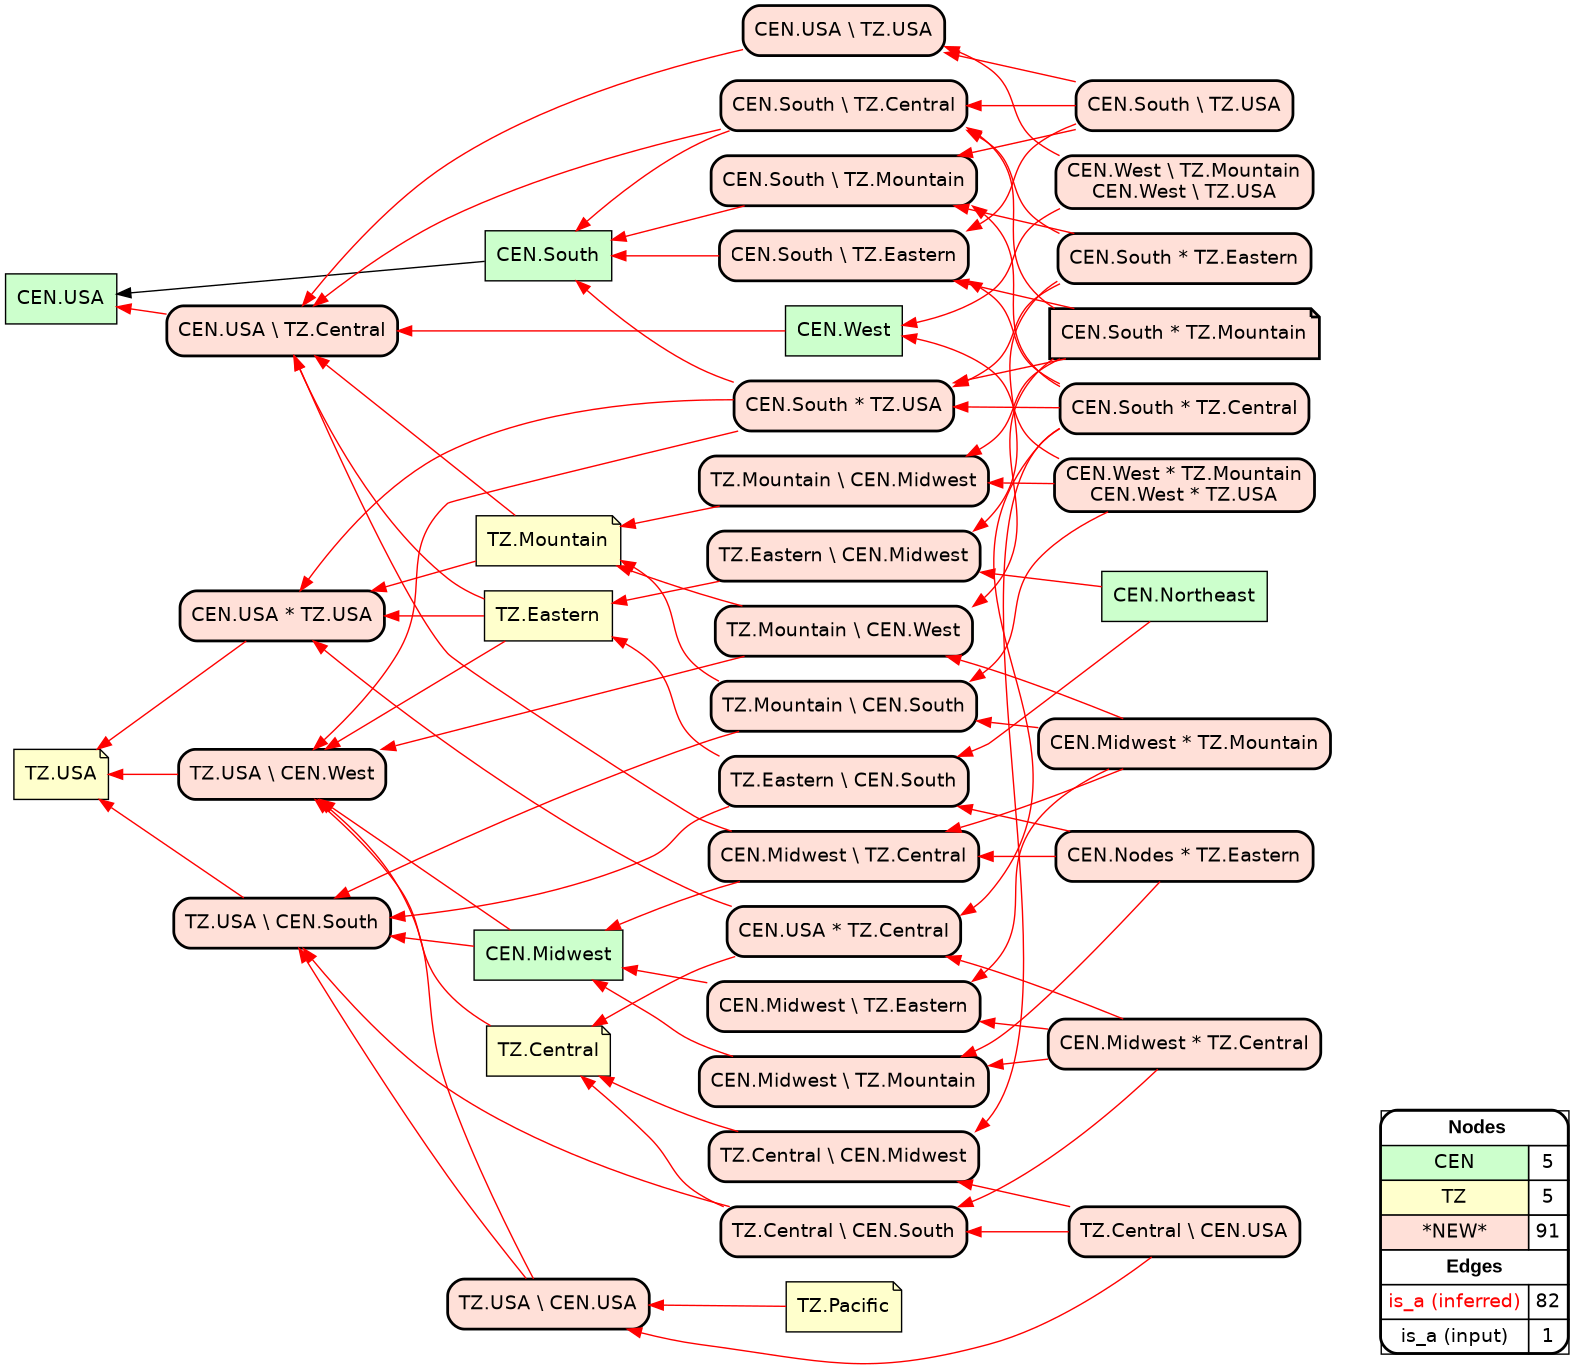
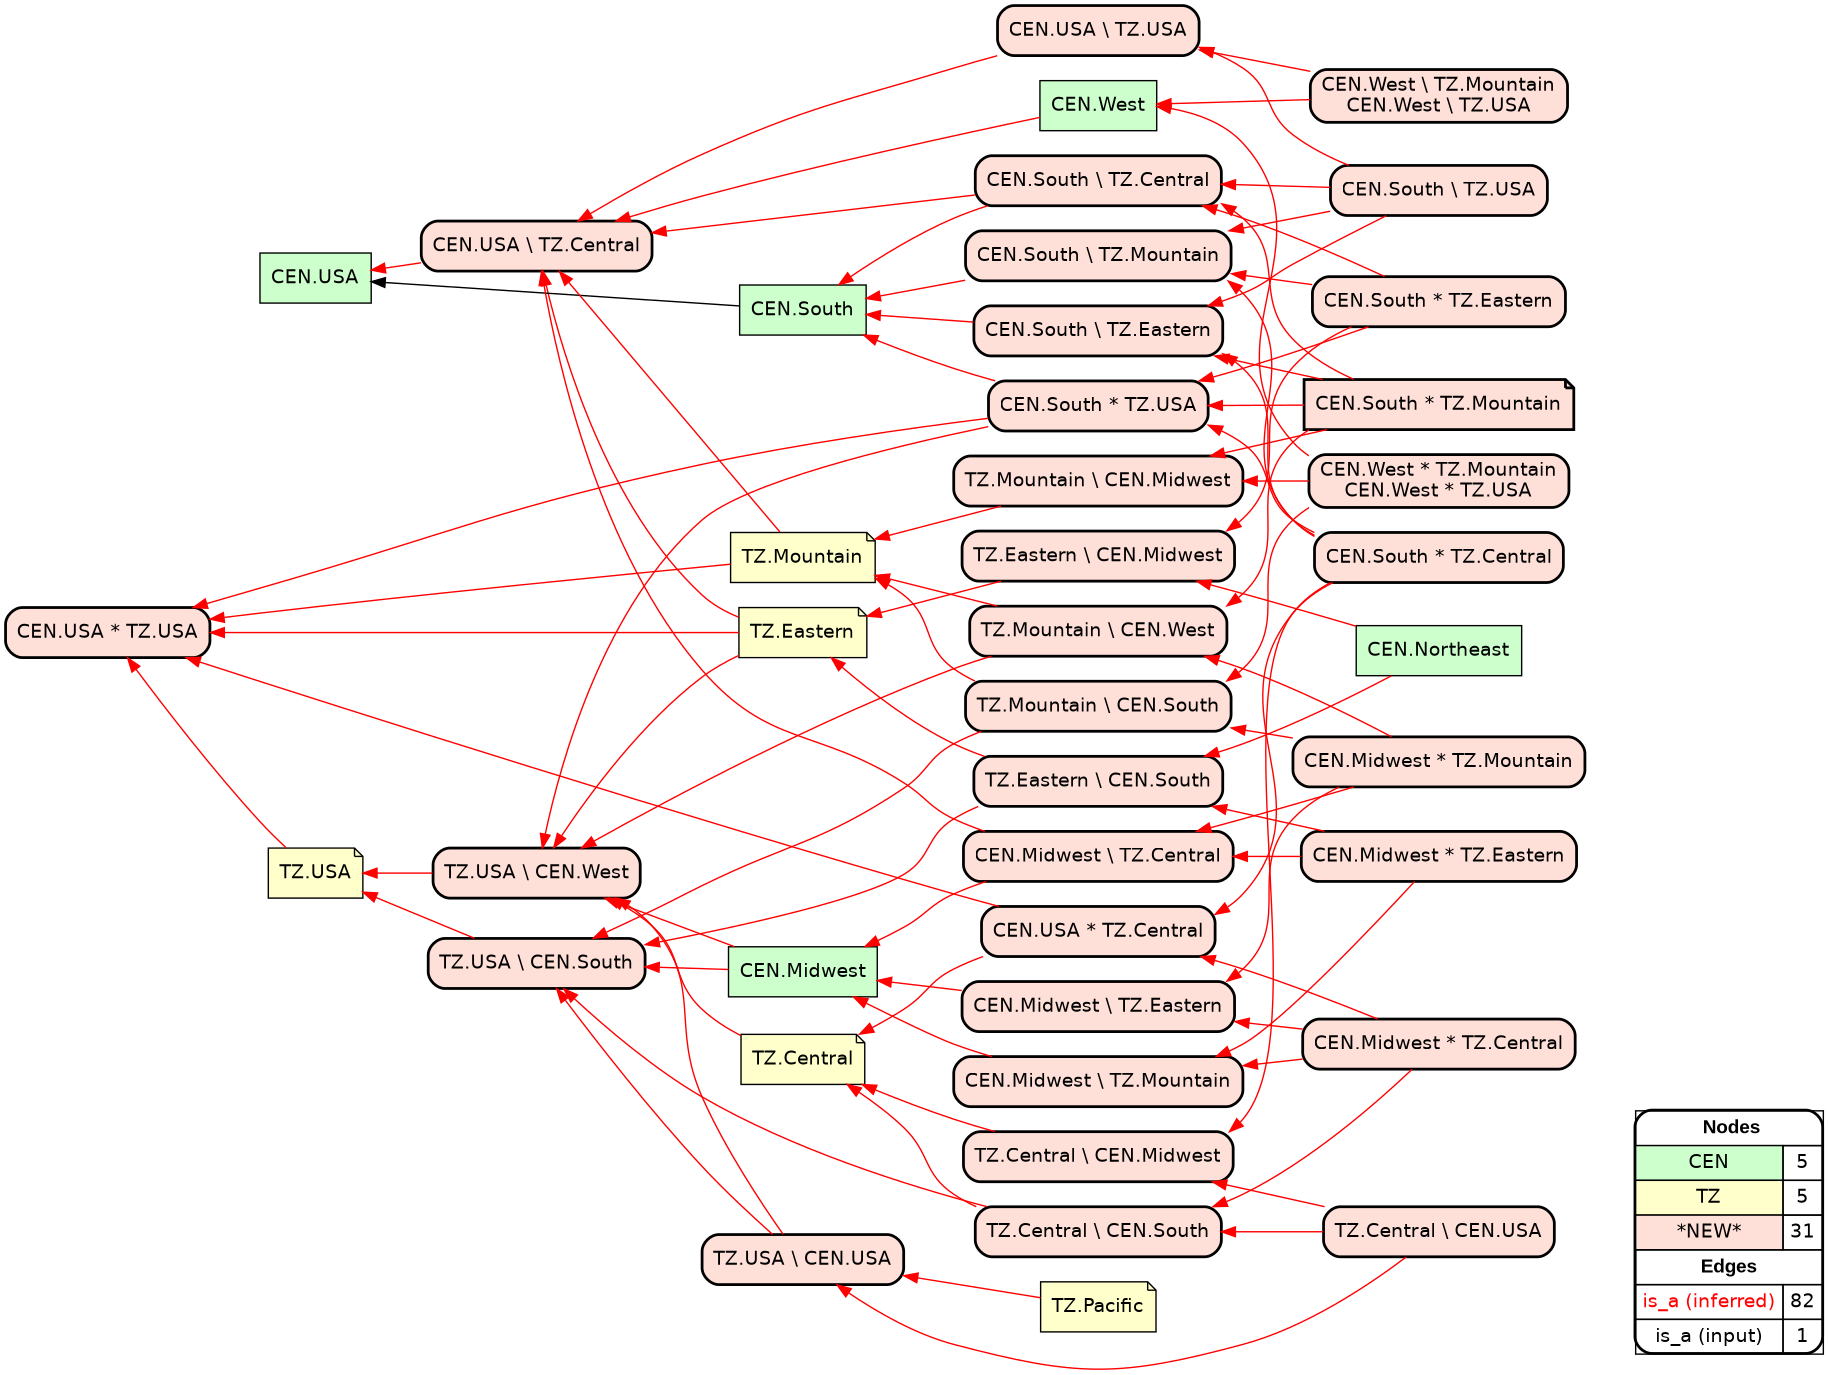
(548, 616) -> (803, 633)
(178, 691) -> (208, 761)
(1185, 856) -> (1439, 856)
(1549, 1232) -> (1803, 1232)
